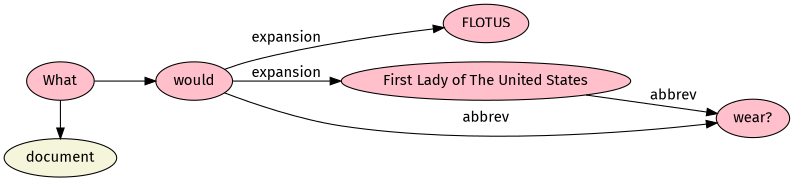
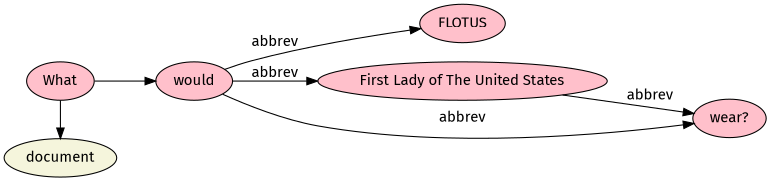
(287, 38) -> (275, 42)
(287, 73) -> (275, 73)
